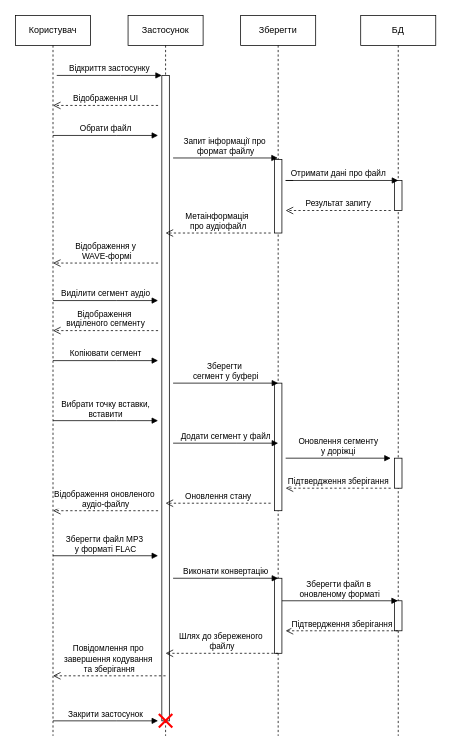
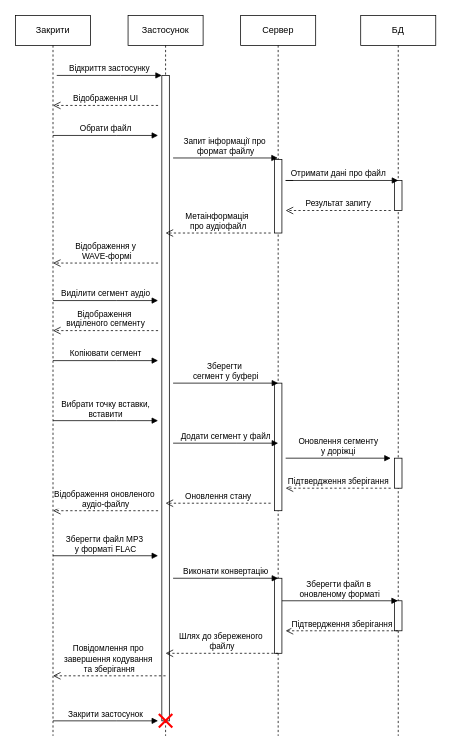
(53, 30) -> (53, 30)
(278, 30) -> (278, 30)
